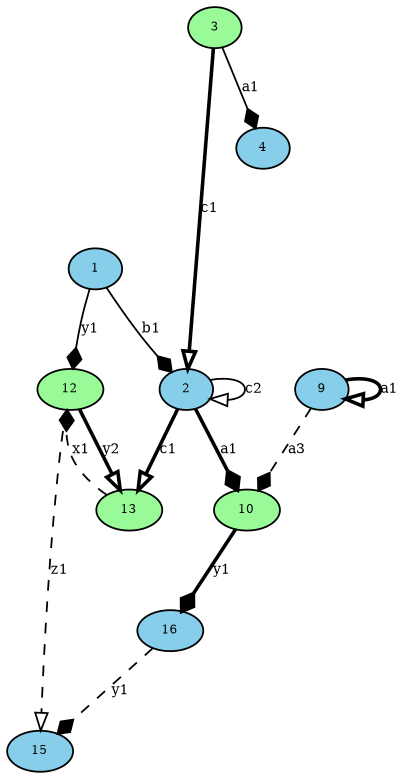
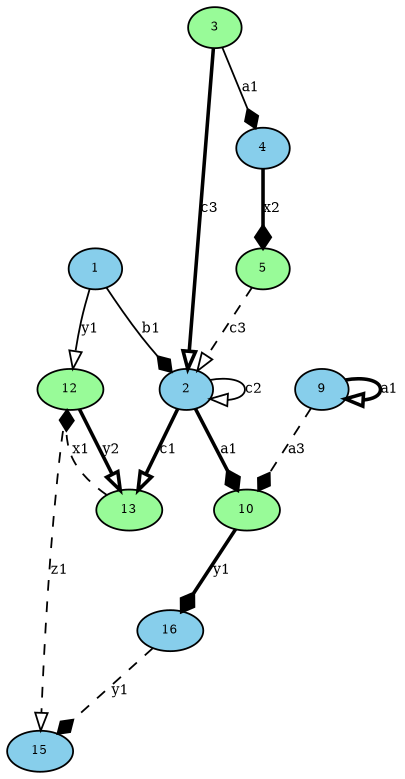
(210, 209) -> (210, 209)
none -> (263, 269)
(82, 319) -> (82, 319)
